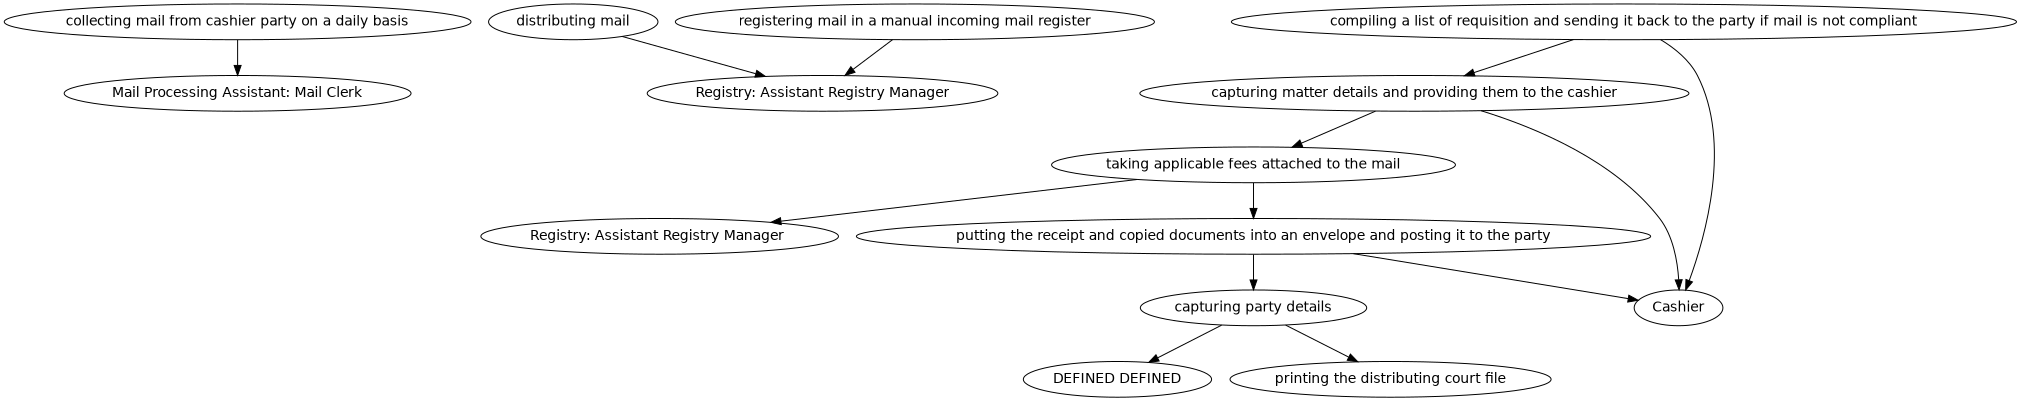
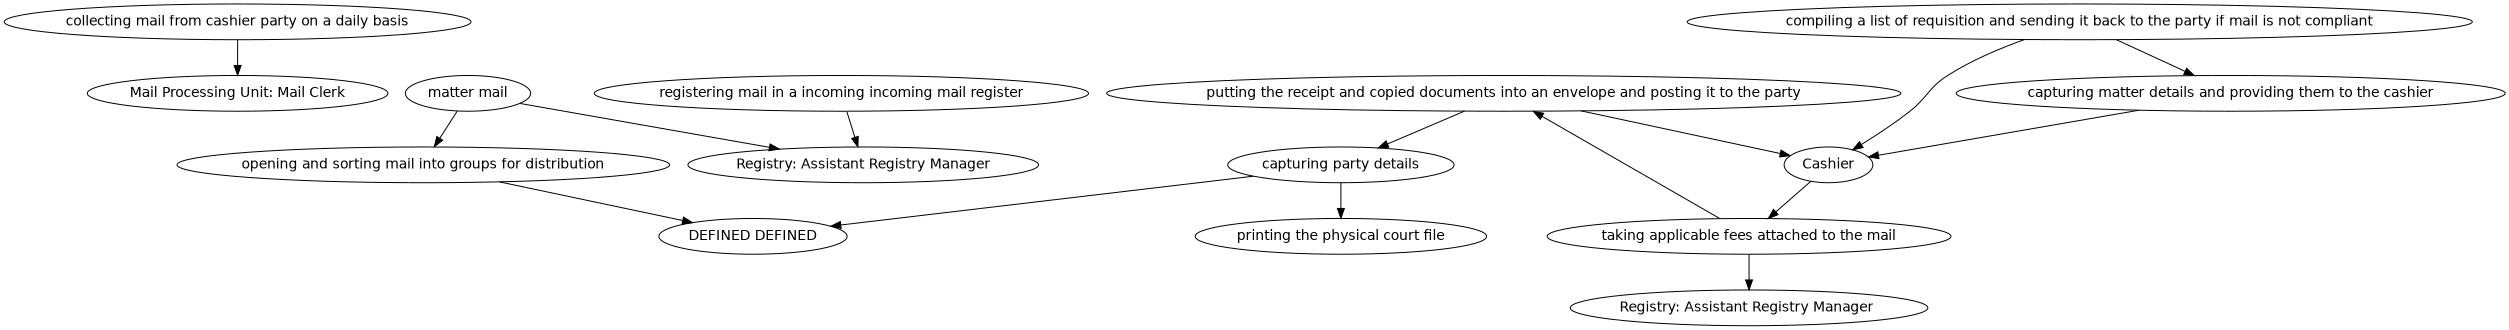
(573, 22) -> (468, 93)
(915, 22) -> (841, 93)
(238, 93) -> (238, 93)
(1338, 127) -> (1793, 197)
none -> (423, 165)
(1391, 379) -> (1341, 236)
